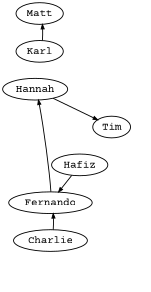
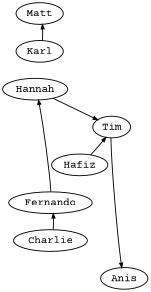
(67, 182) -> (97, 148)
none -> (124, 278)
